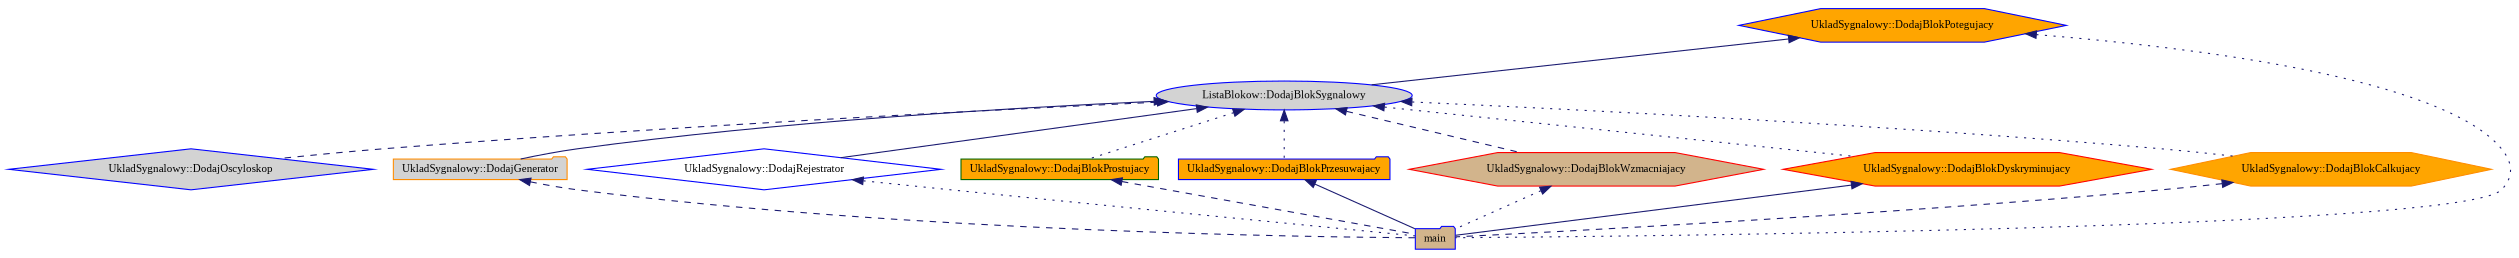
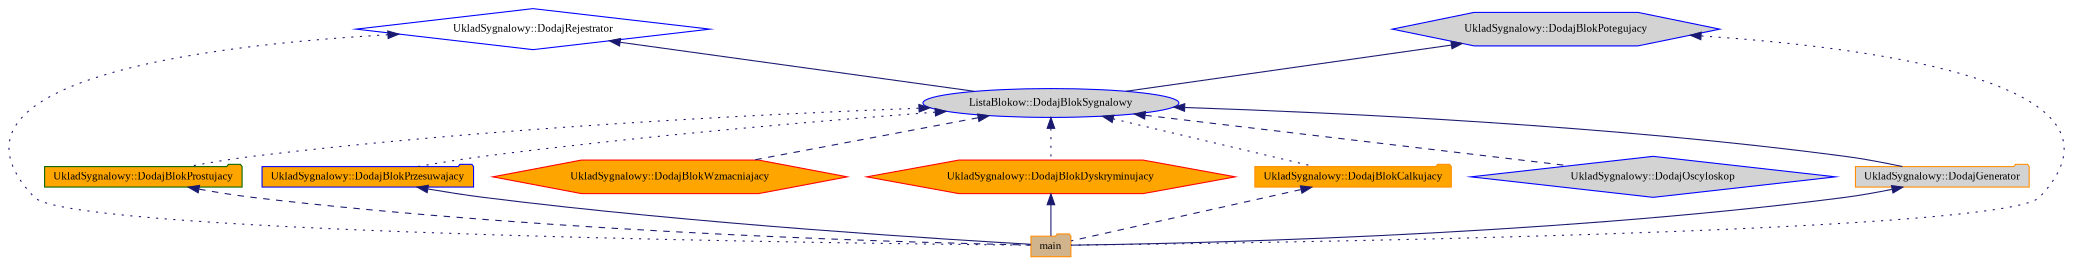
(1903, 25) -> (1556, 29)
(1019, 133) -> (797, 67)
(1586, 169) -> (670, 177)
(2331, 169) -> (1353, 177)
(1498, 210) -> none
(972, 224) -> (1483, 230)
(1435, 239) -> (1051, 246)
